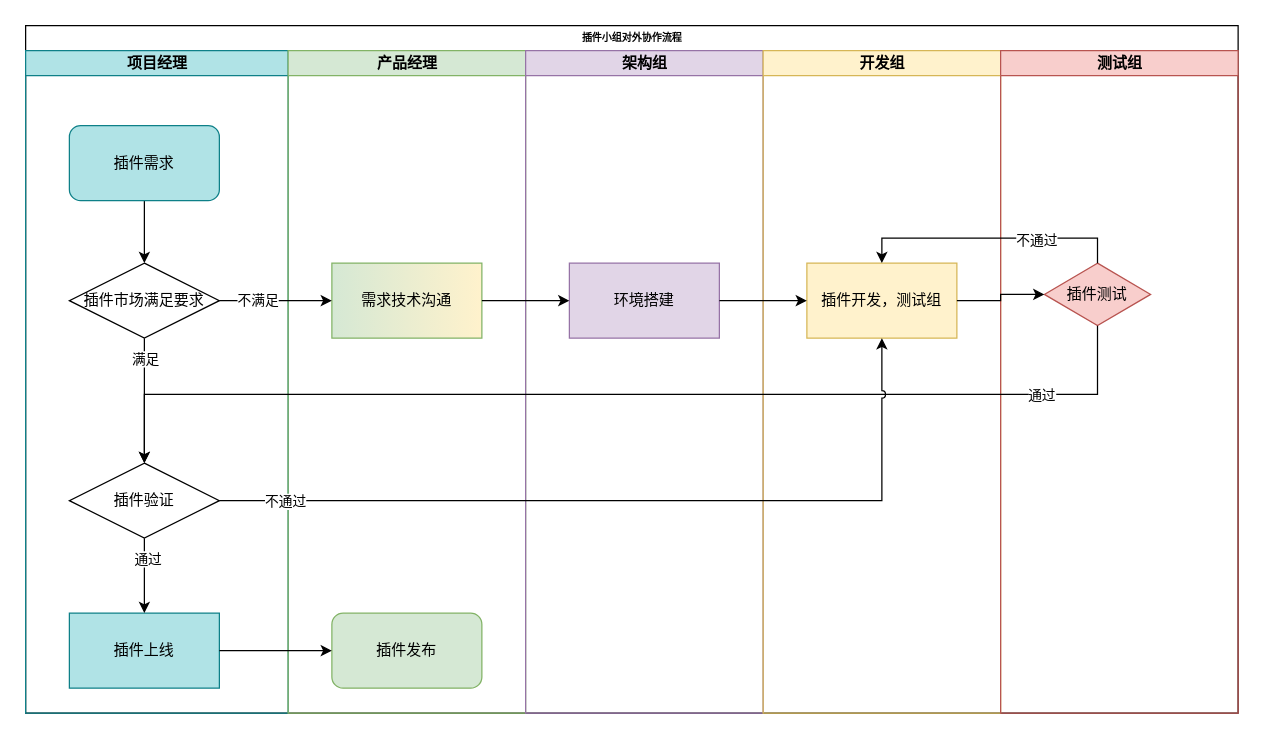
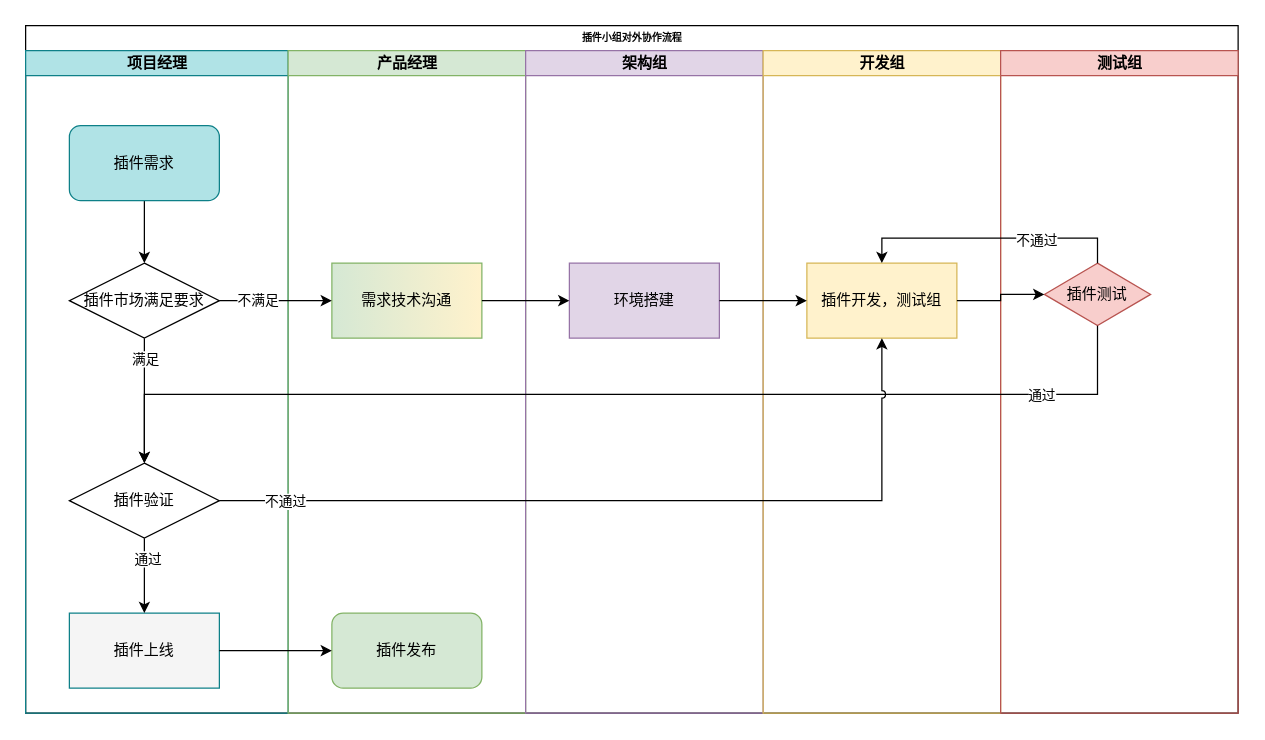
(144, 651) -> (144, 651)
